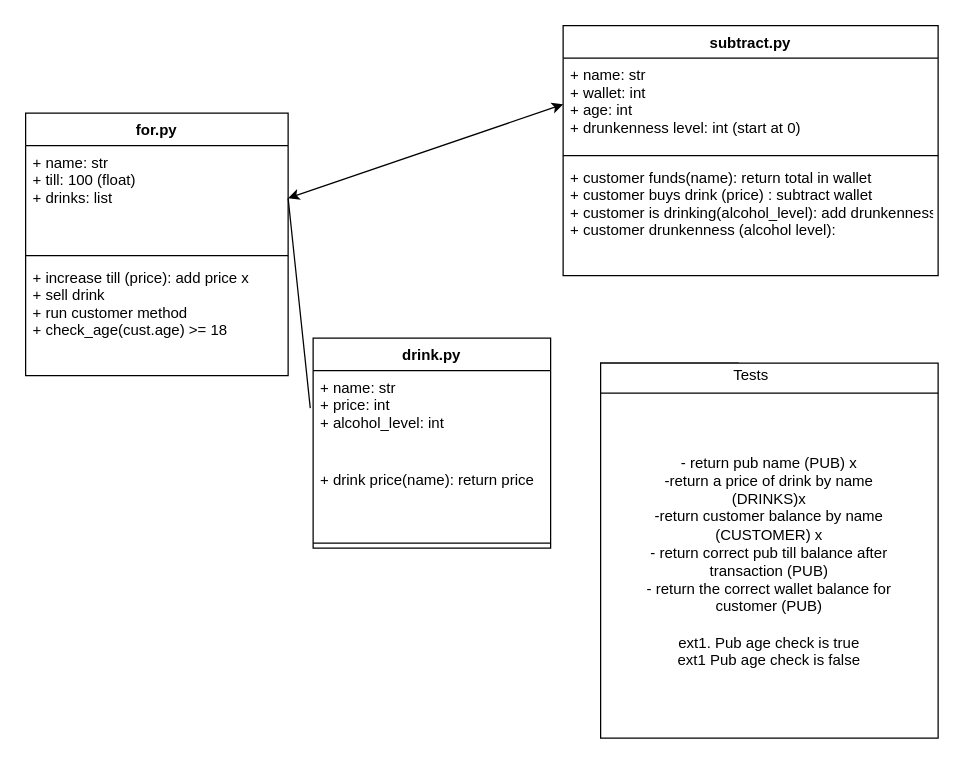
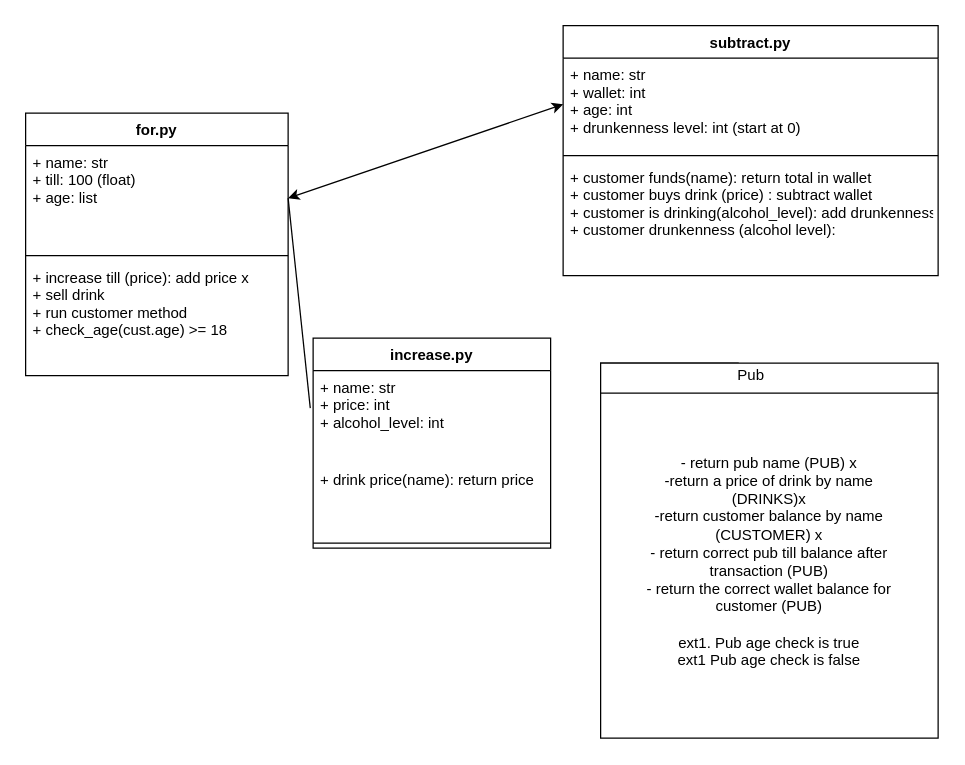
(73, 163) -> (73, 163)
(431, 355) -> (431, 355)
(751, 376) -> (751, 376)
